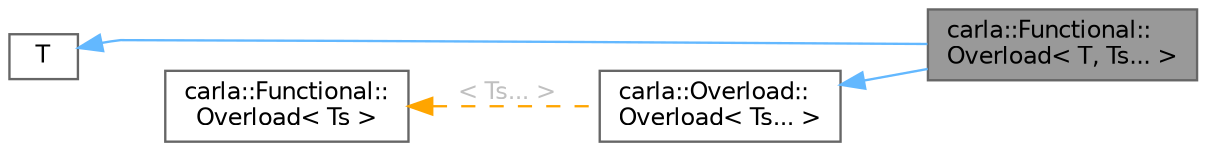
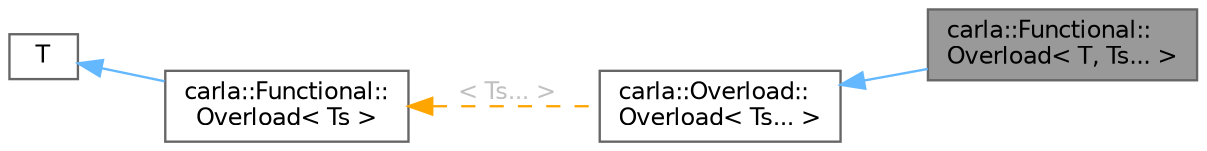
(514, 42) -> (133, 75)
